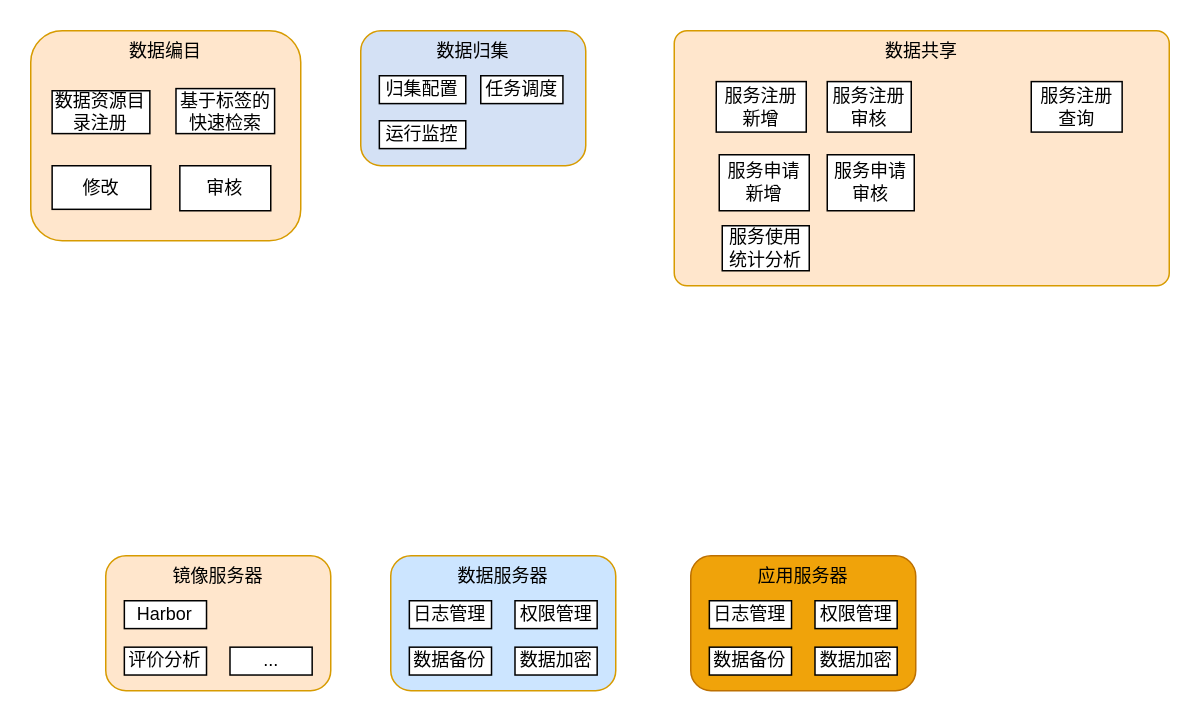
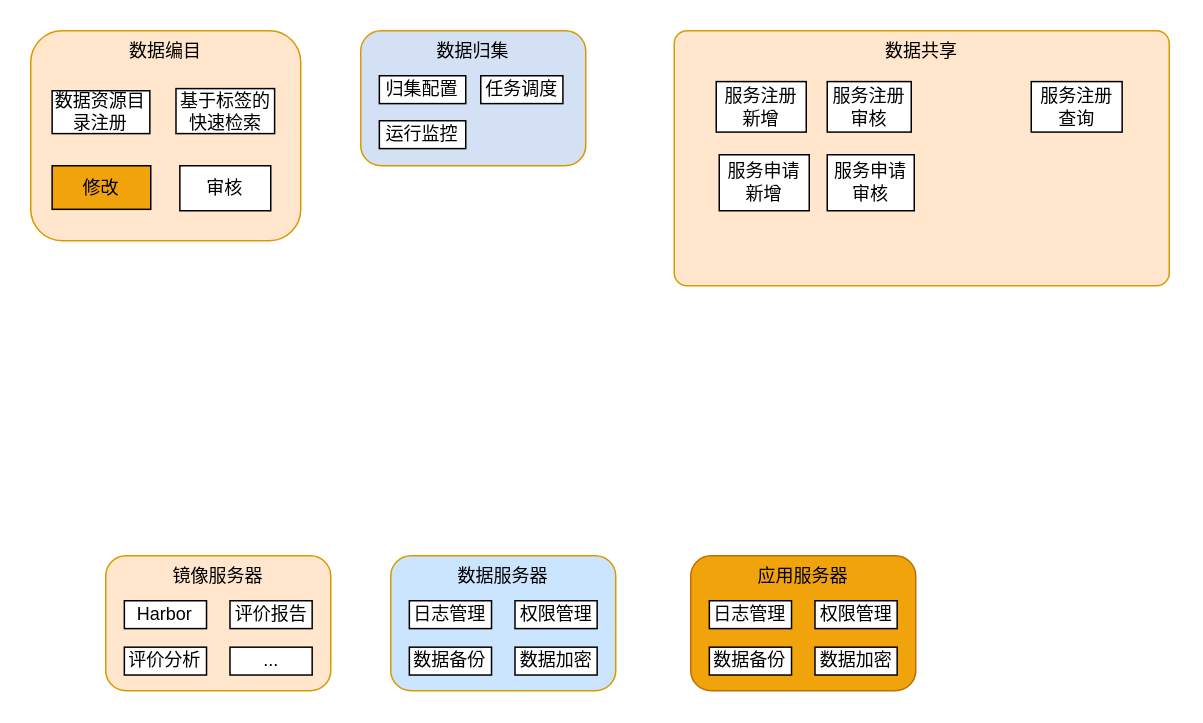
(101, 188) -> (101, 188)
(766, 248) -> none
none -> (271, 615)
